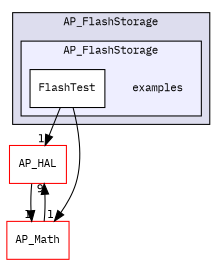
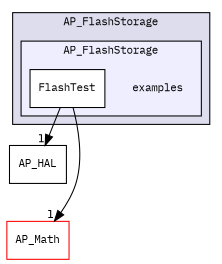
(38, 164) -> (38, 164)
(31, 197) -> none
(45, 208) -> none
